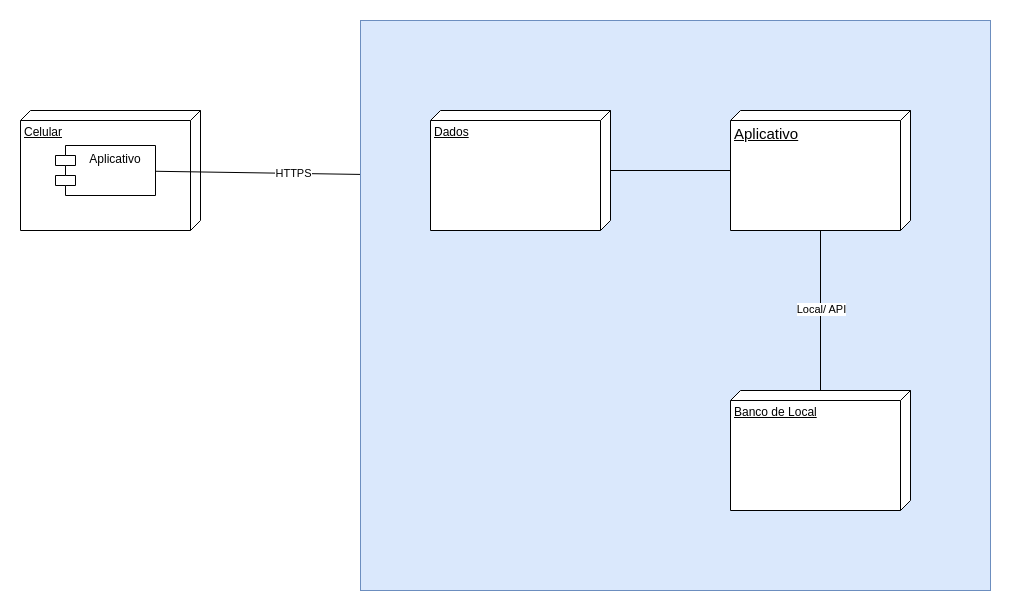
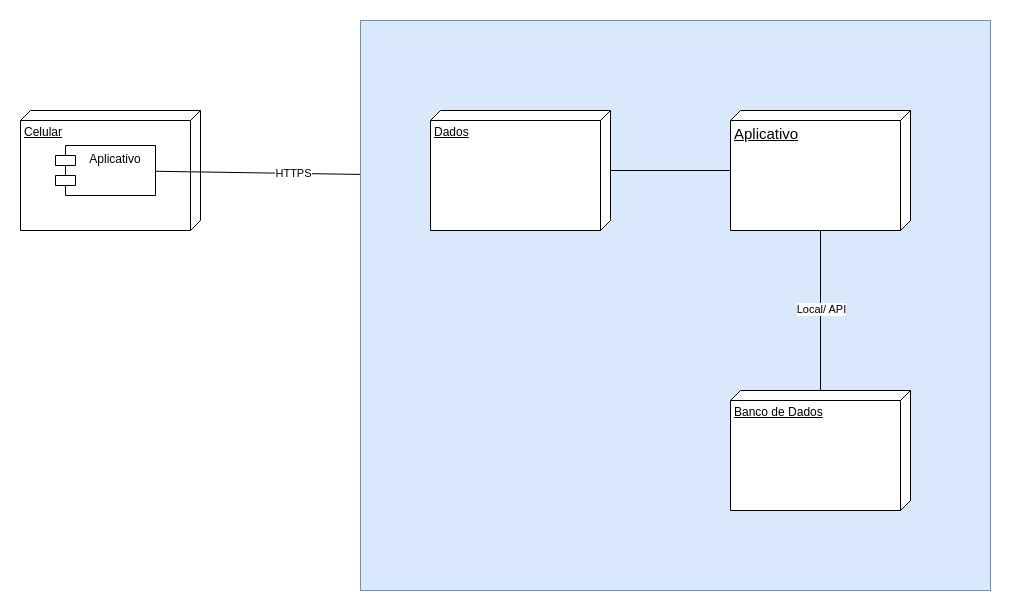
(777, 413) -> (778, 413)
